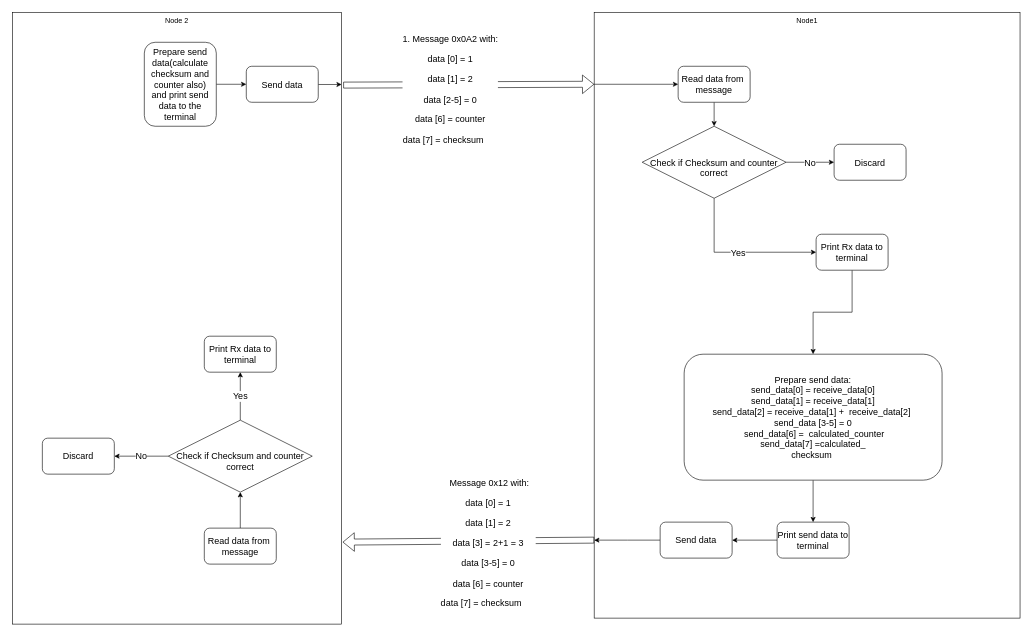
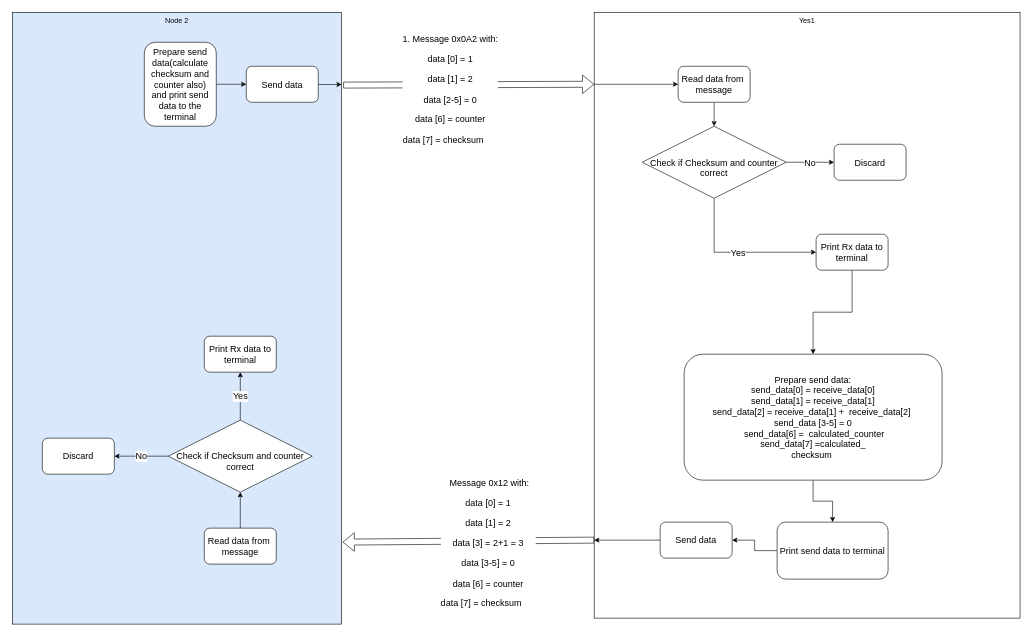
(807, 21) -> (807, 21)
(177, 318) -> (177, 318)
(813, 540) -> (833, 551)
